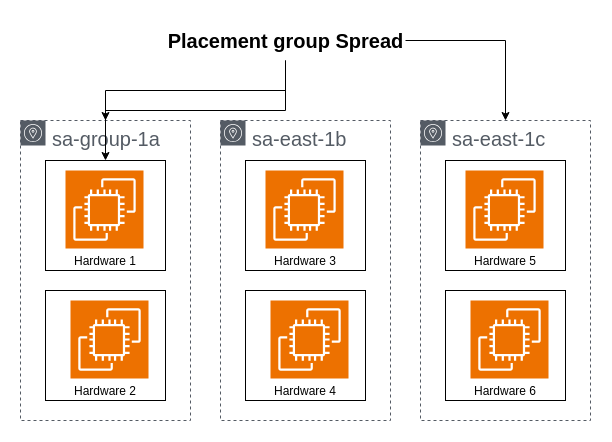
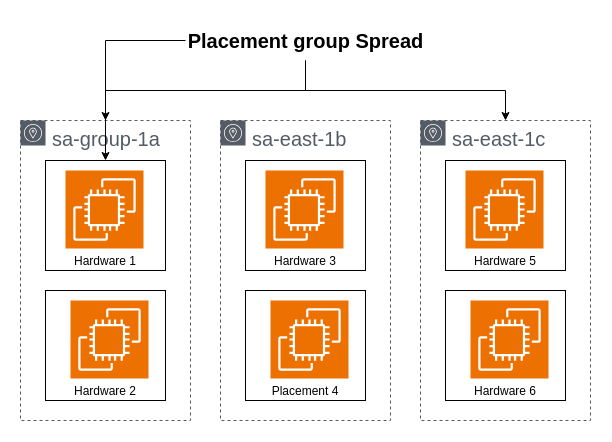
(286, 41) -> (306, 41)
(306, 390) -> (306, 390)
